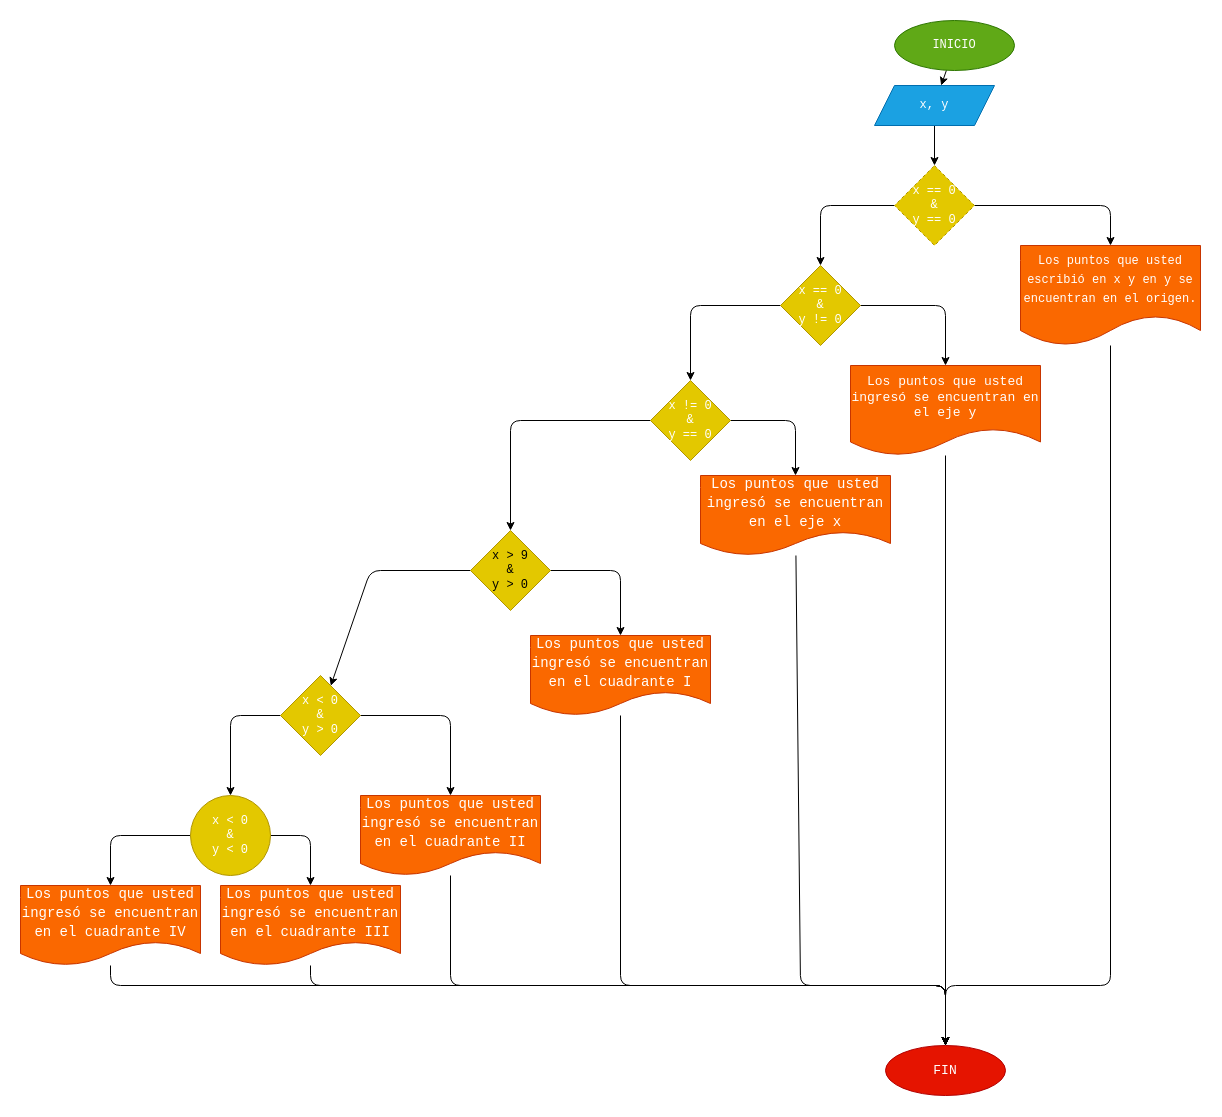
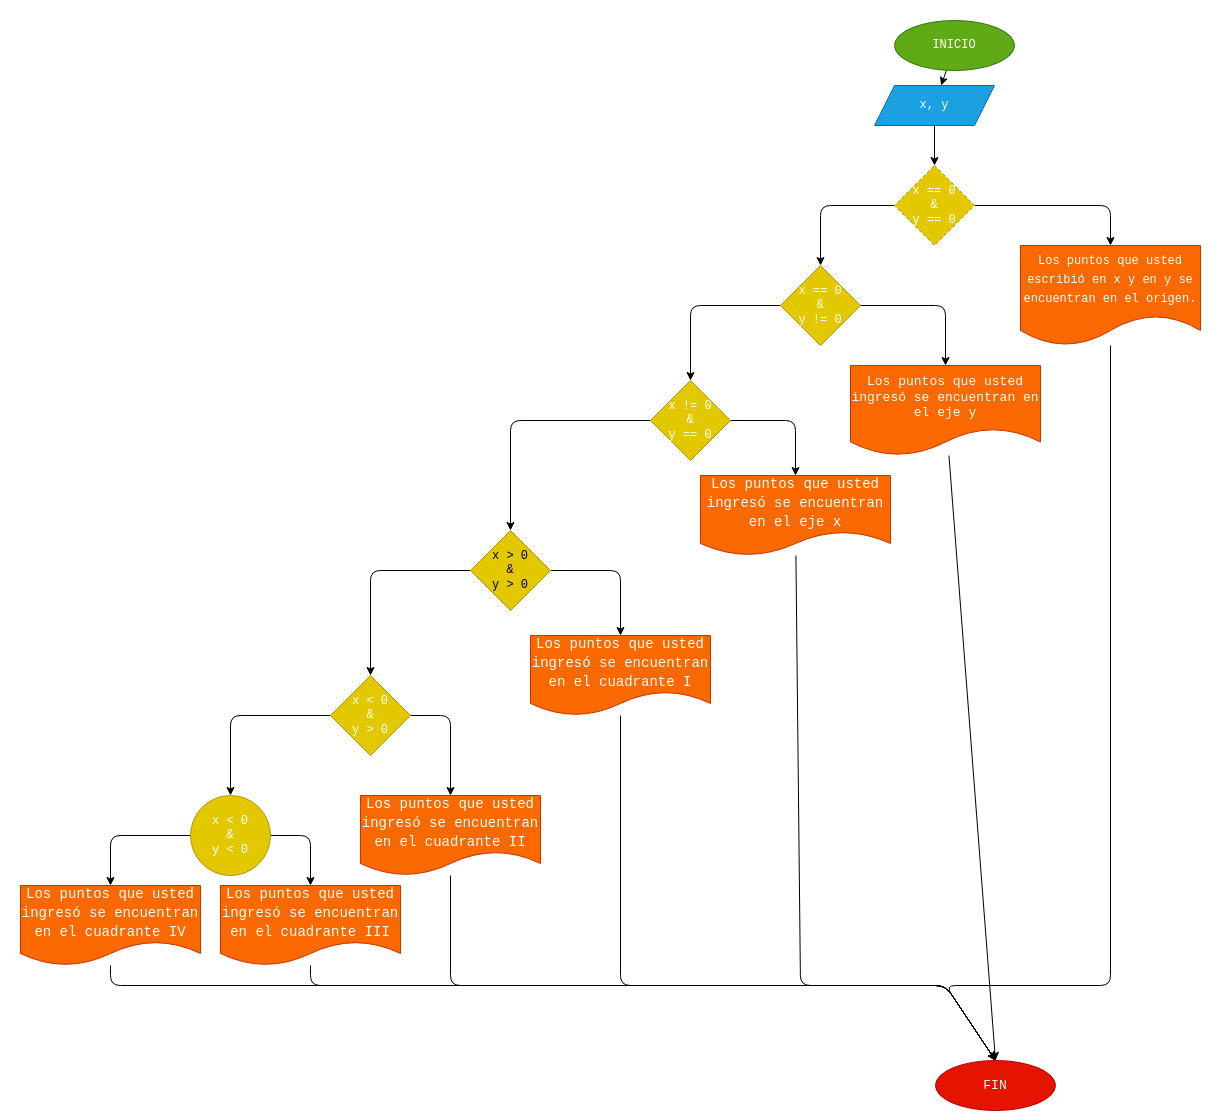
(511, 571) -> (511, 571)
(321, 716) -> (371, 716)
(946, 1071) -> (996, 1086)
